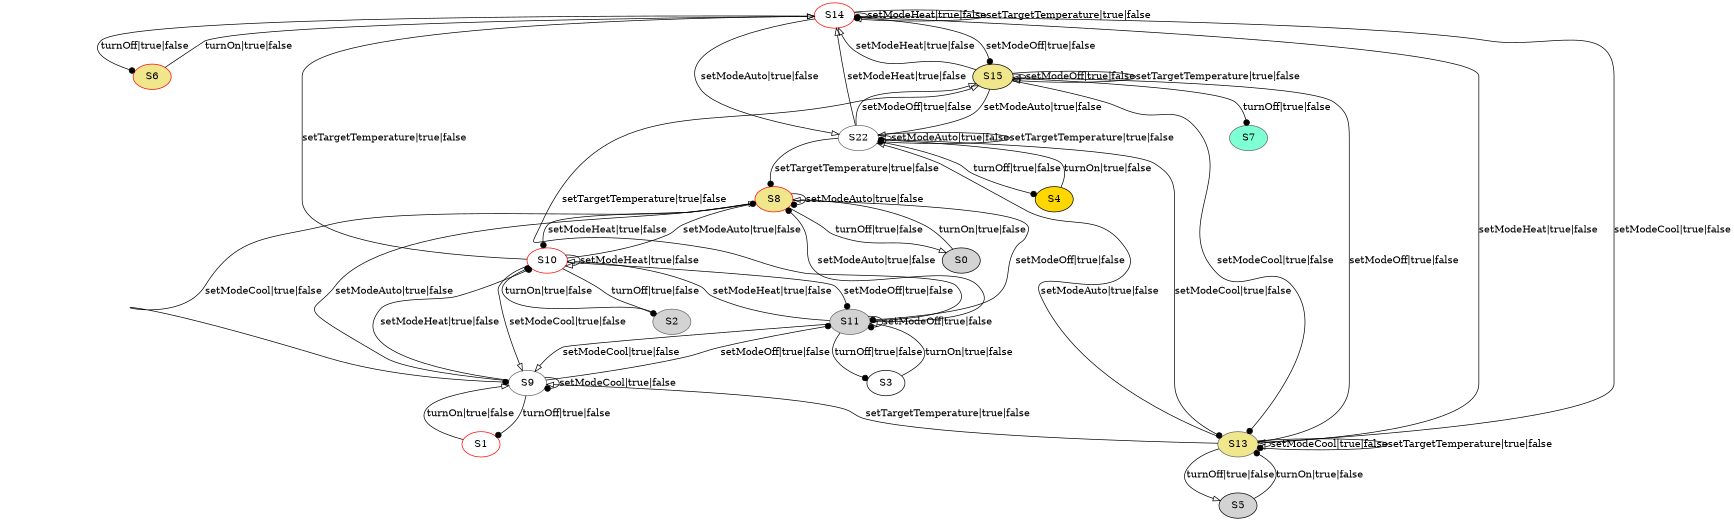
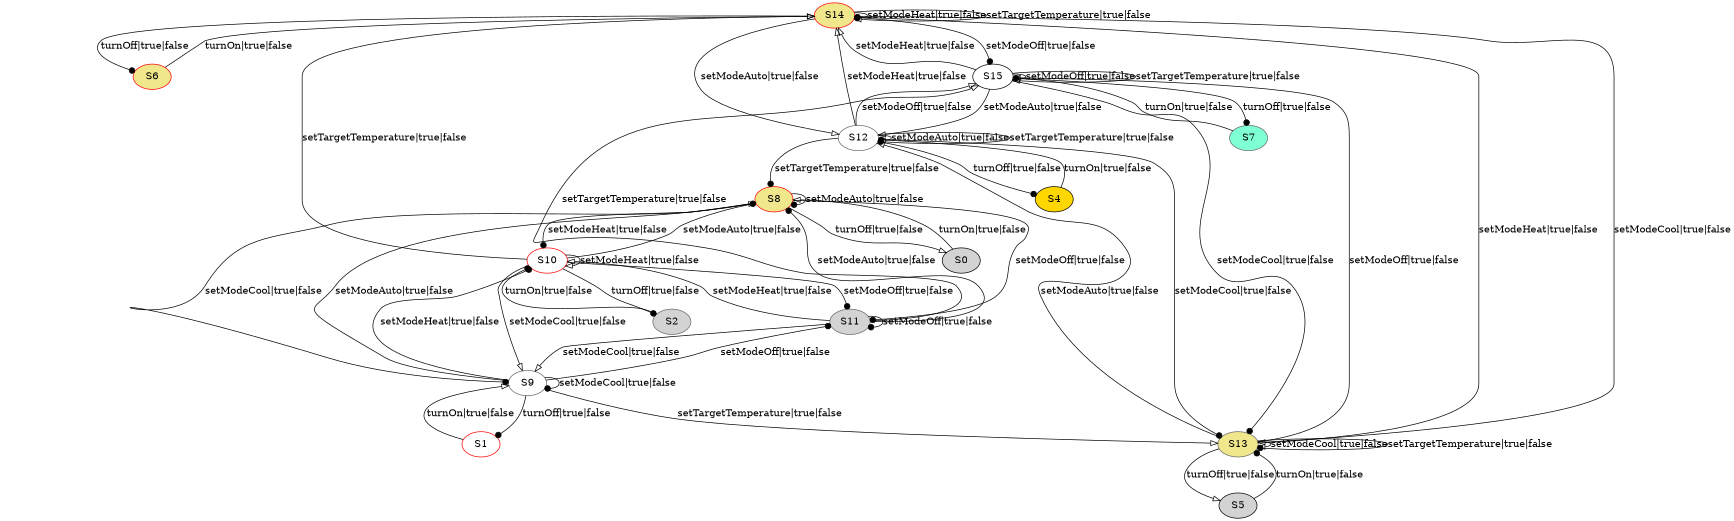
(835, 15) -> (835, 15)
(993, 77) -> (993, 77)
none -> (1128, 101)
(858, 138) -> (858, 138)
(886, 383) -> none
(884, 422) -> (876, 433)
